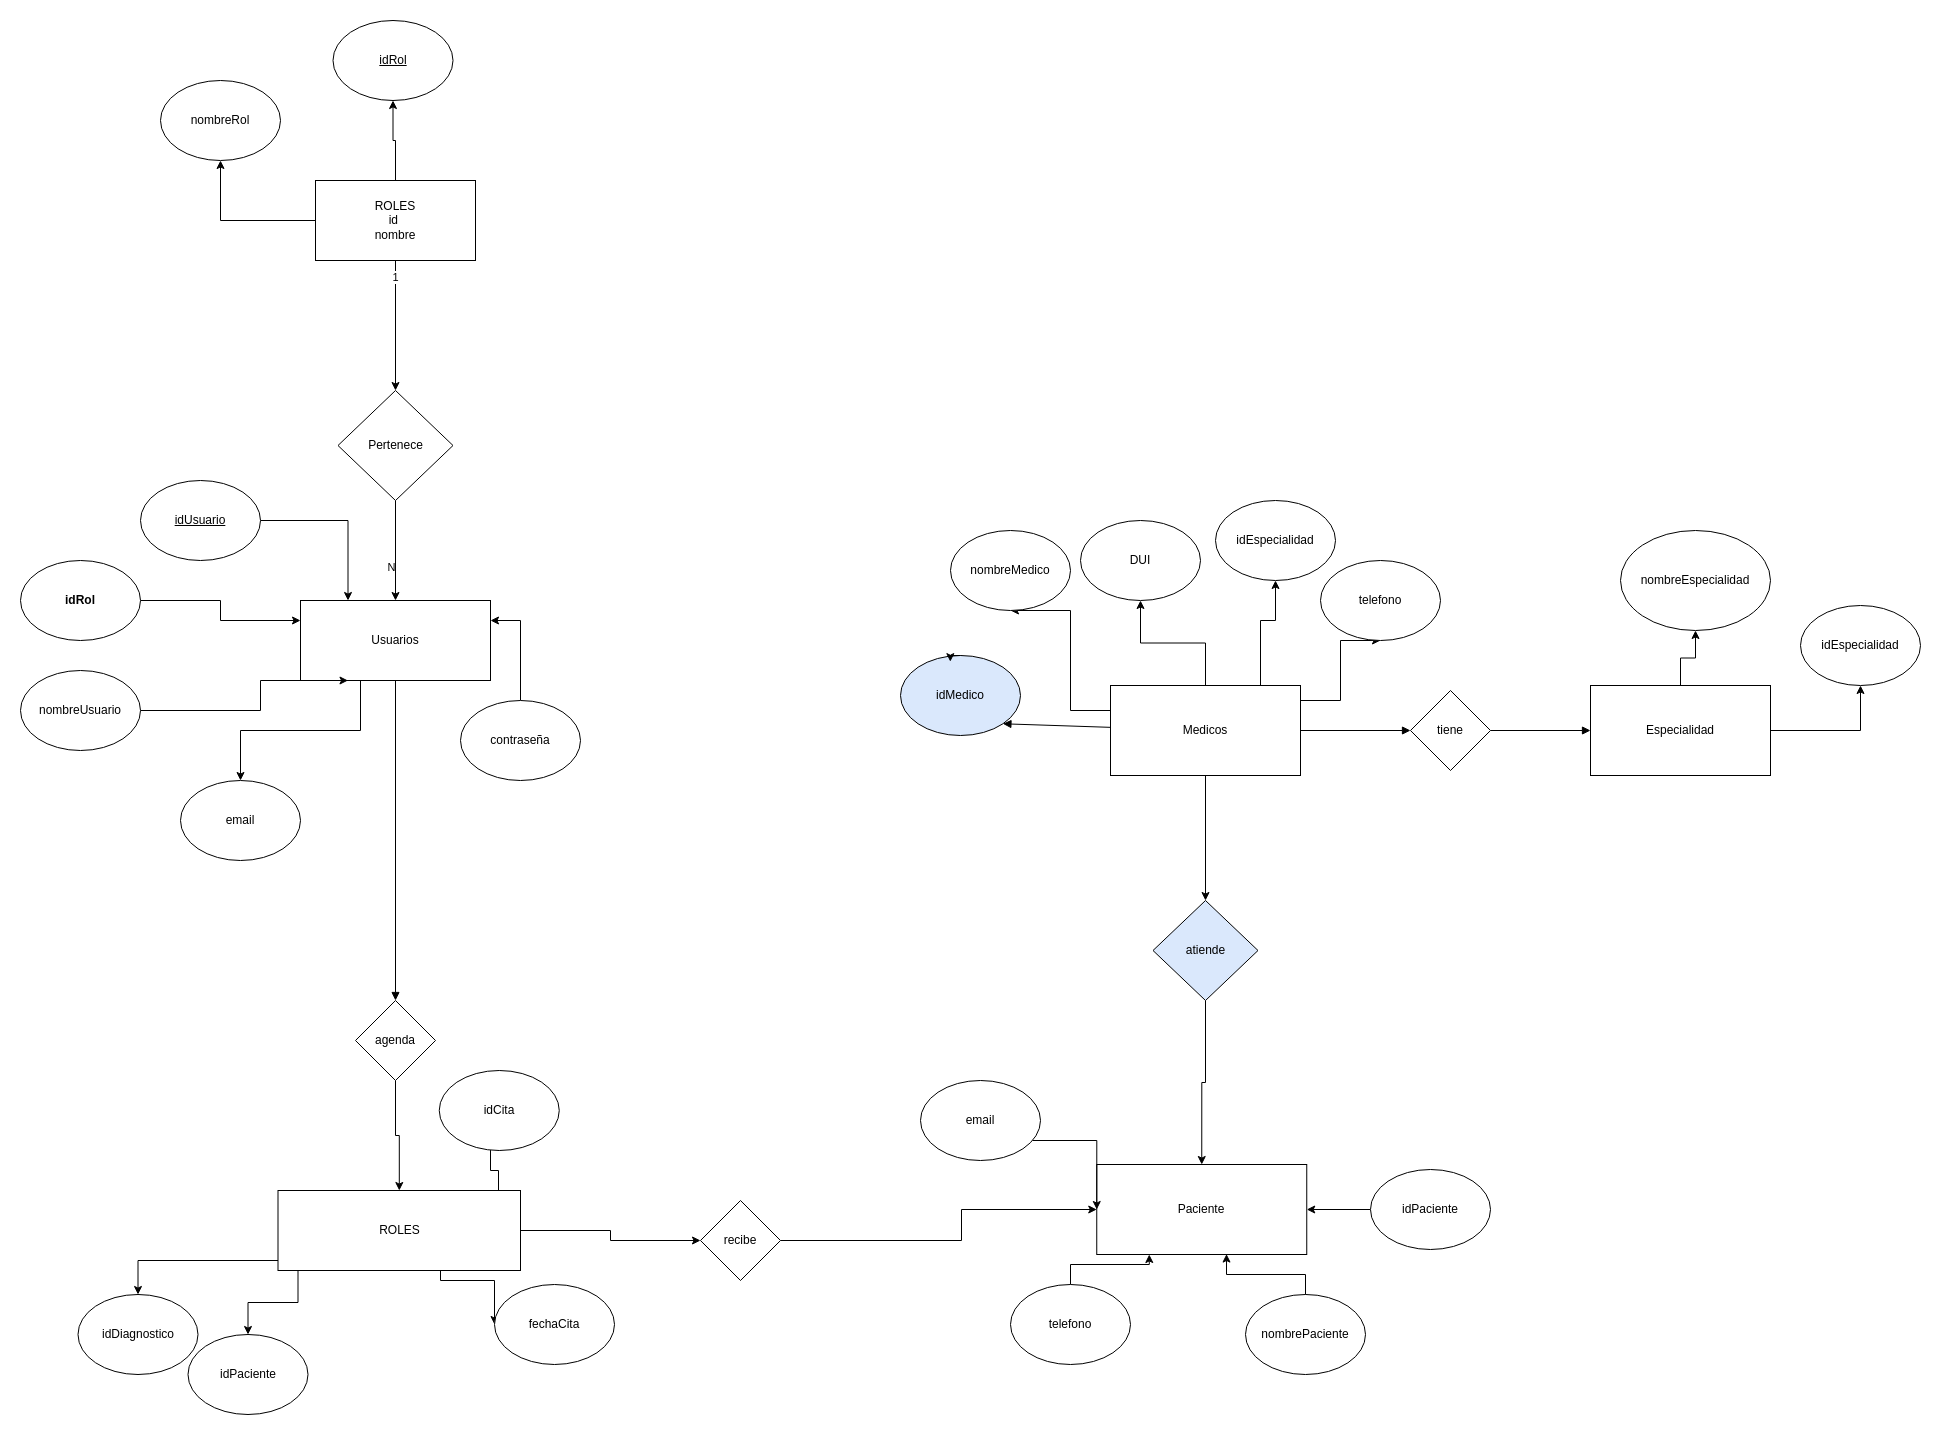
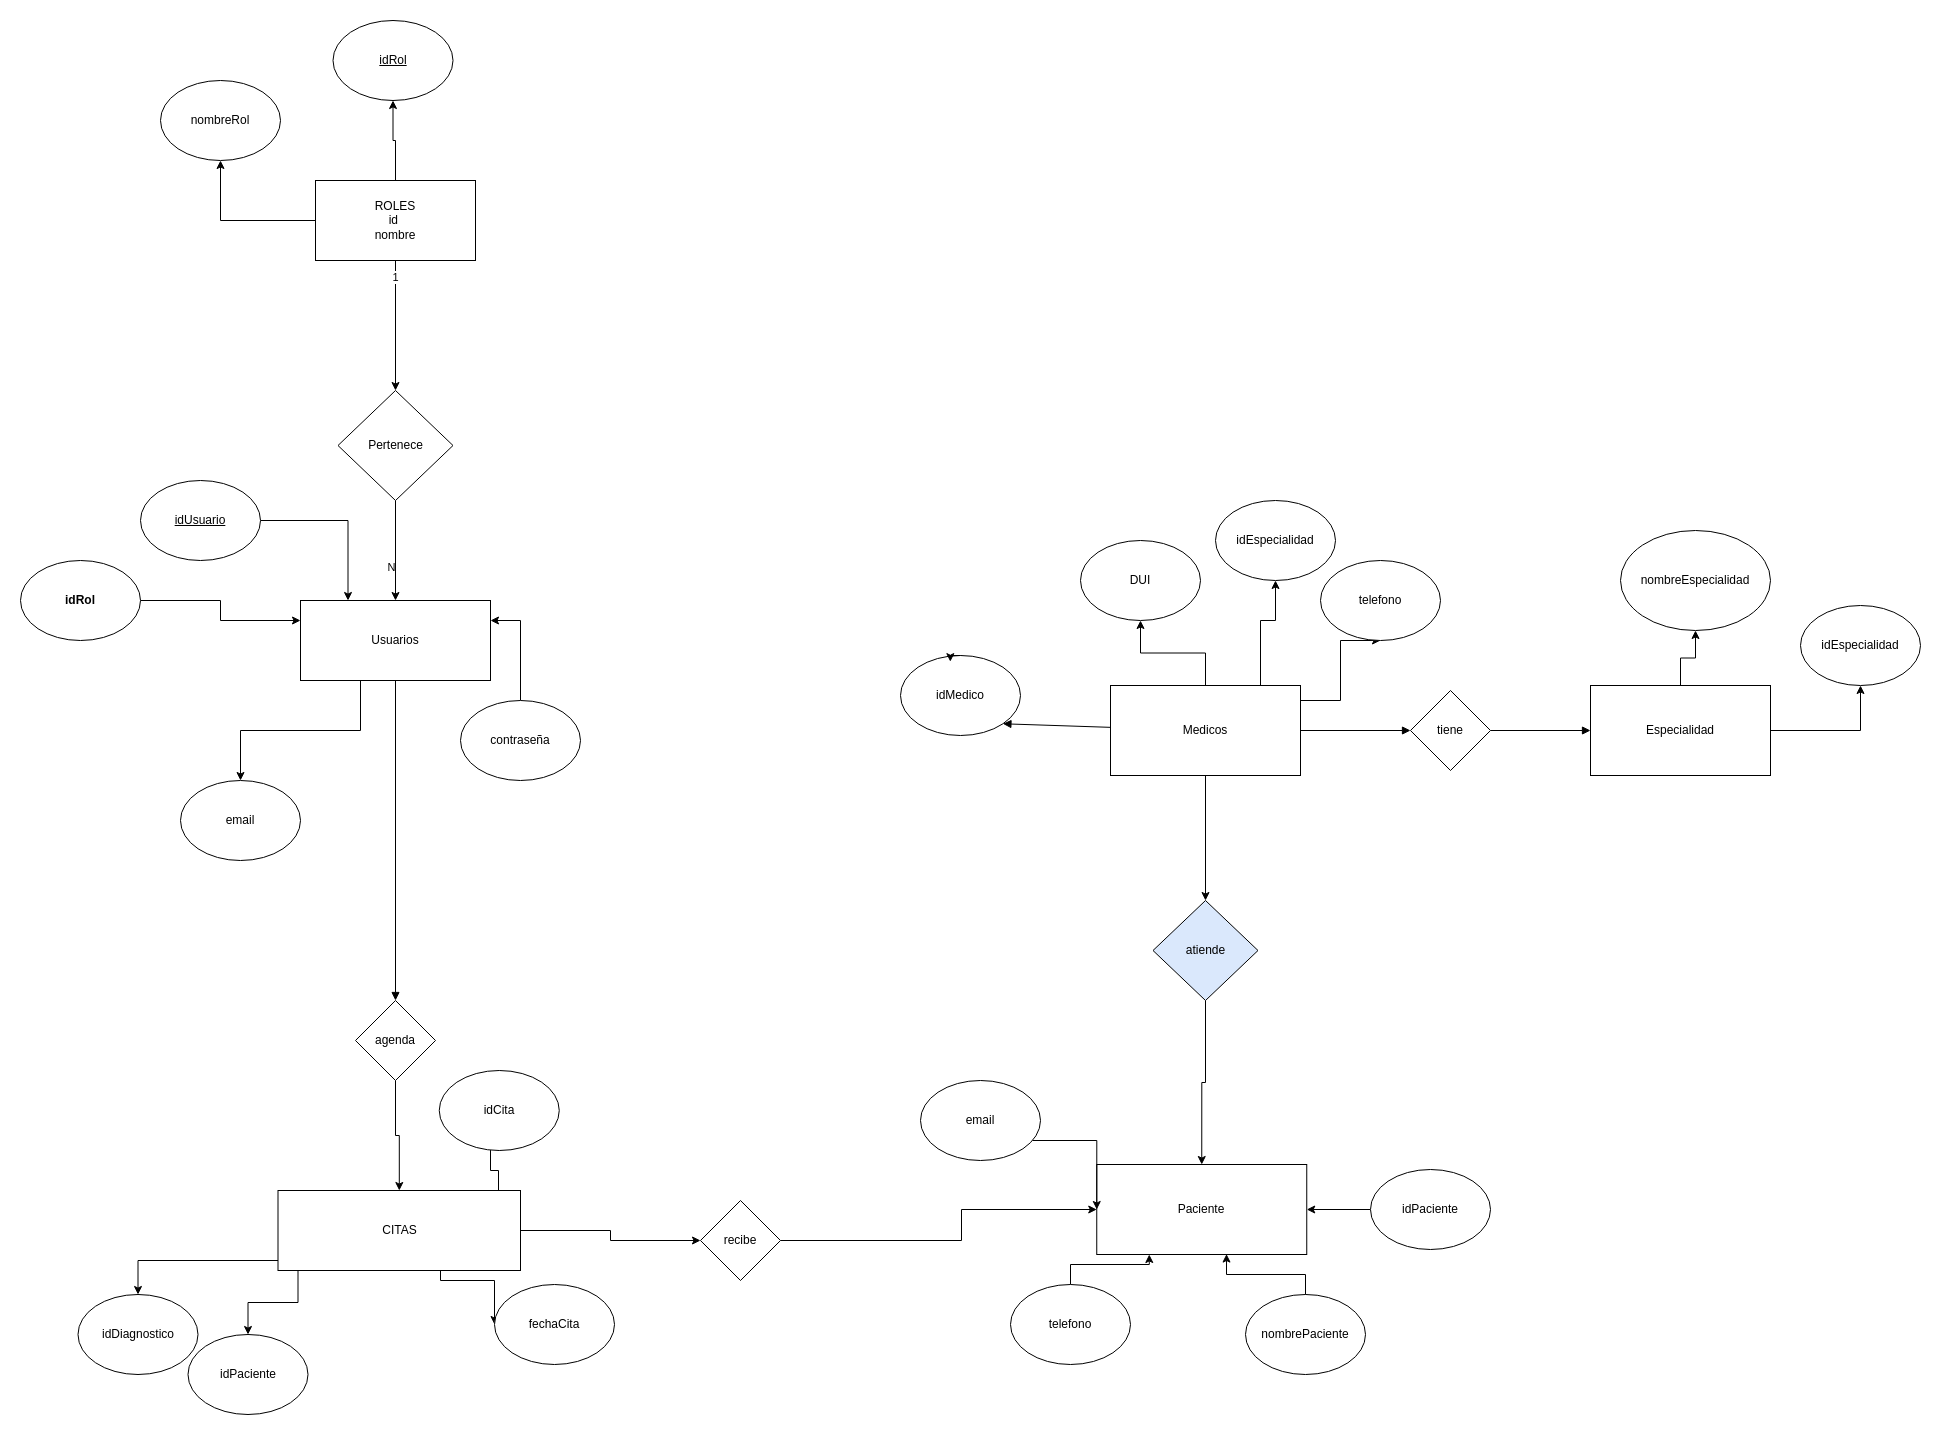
(1141, 561) -> (1141, 581)
(1011, 571) -> none
(1071, 655) -> none
(961, 696) -> (961, 696)
(81, 711) -> none
(236, 711) -> none
(400, 1231) -> (400, 1231)
